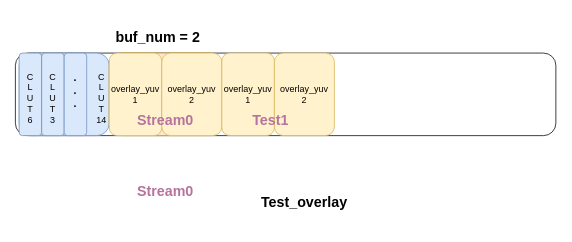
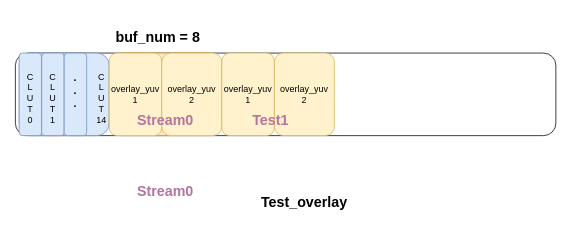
(158, 38) -> (158, 38)
(30, 98) -> (30, 98)
(53, 98) -> (53, 98)
